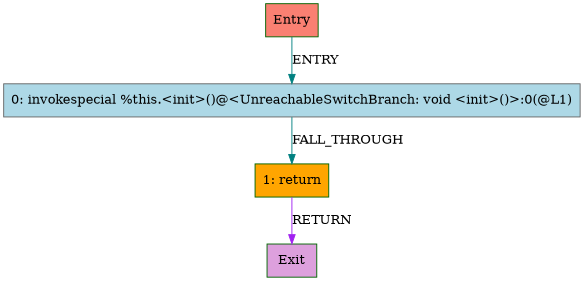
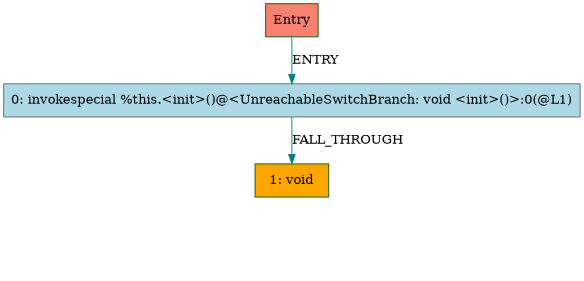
(292, 180) -> (292, 180)
(292, 261) -> none
